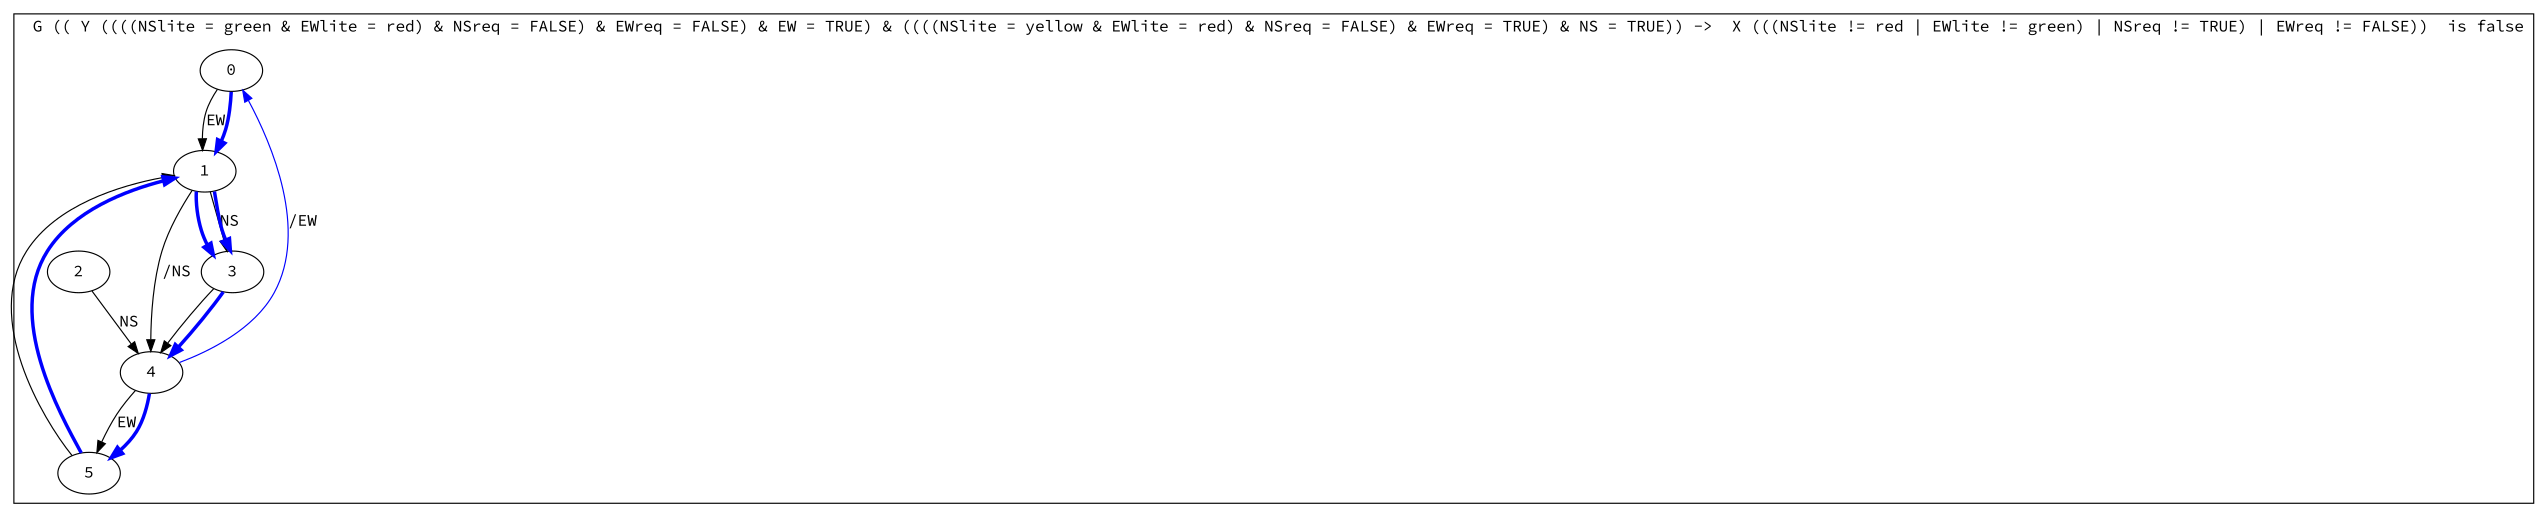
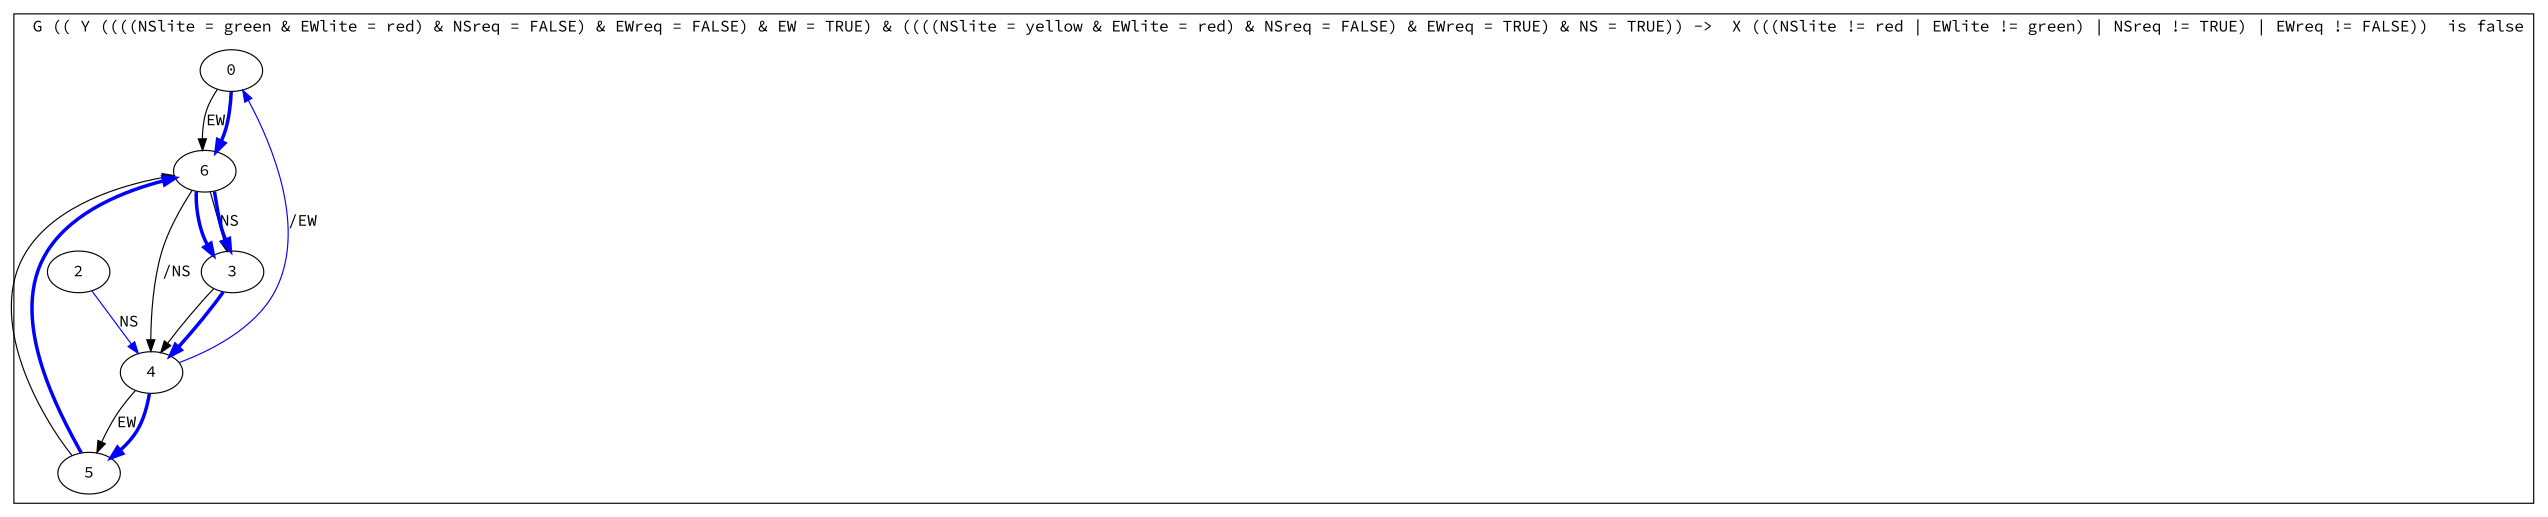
(205, 171) -> (205, 171)
(112, 318) -> (112, 318)
